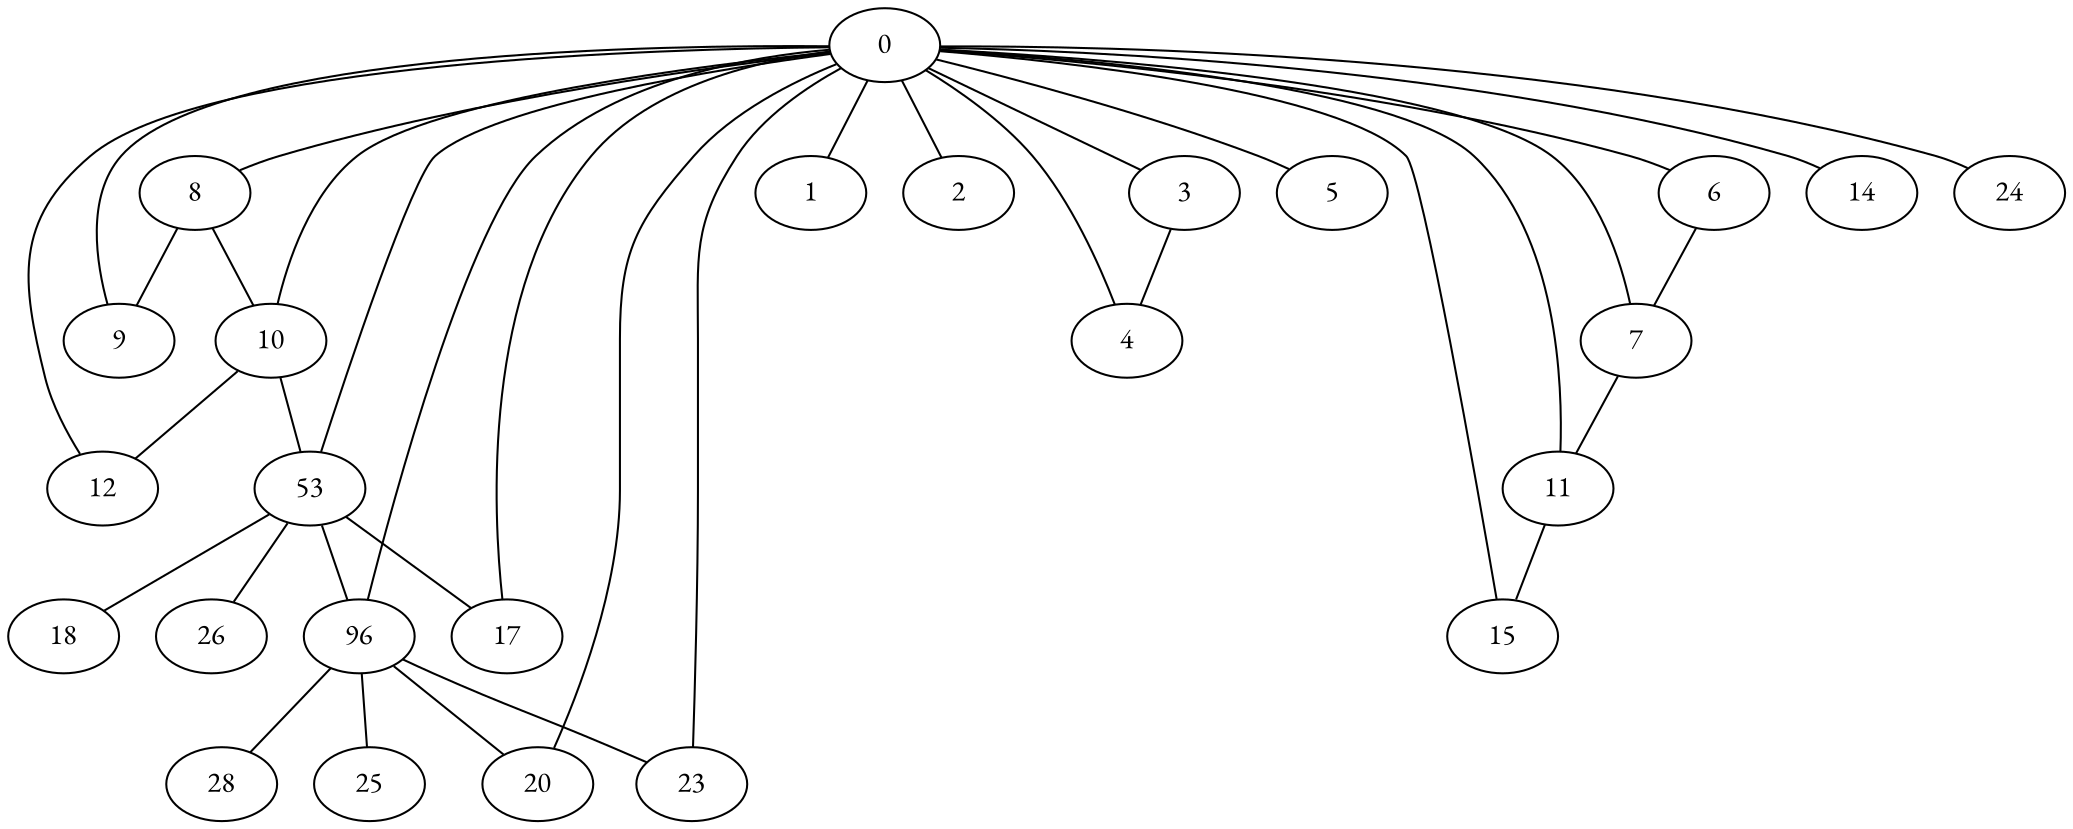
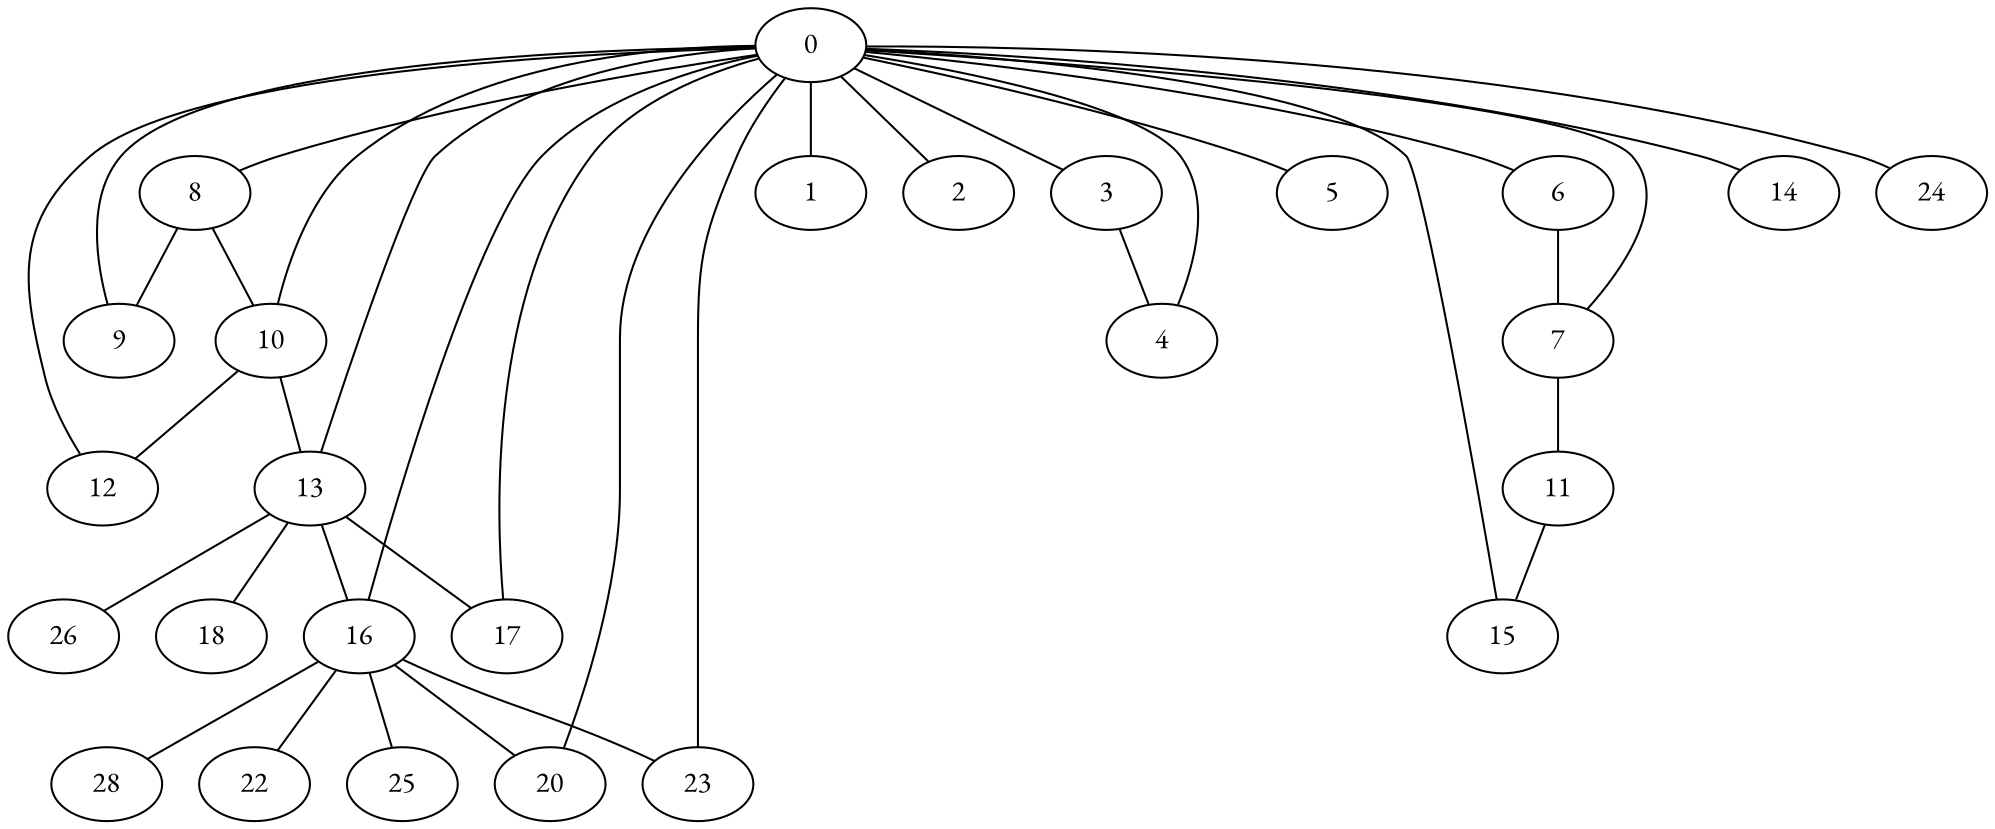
(1410, 122) -> none
(310, 489) -> (310, 489)
(359, 636) -> (359, 636)
none -> (255, 784)
